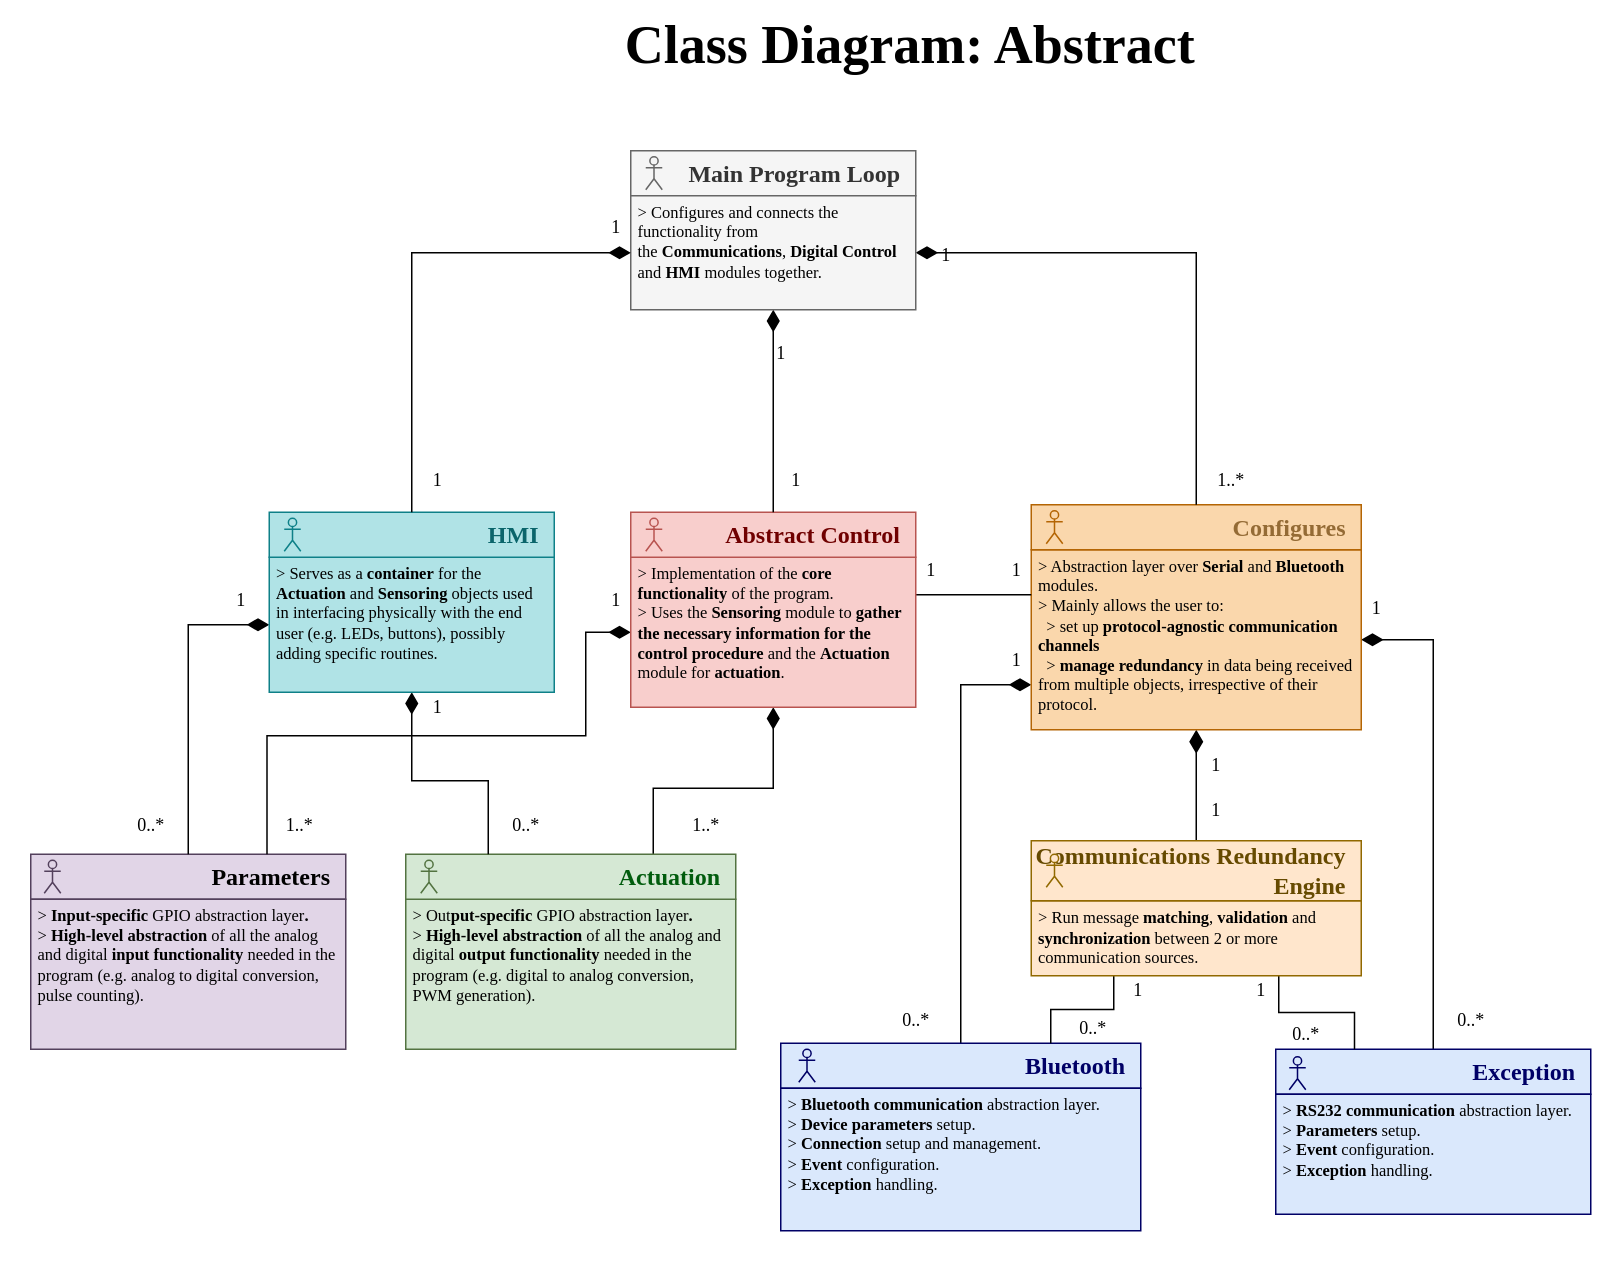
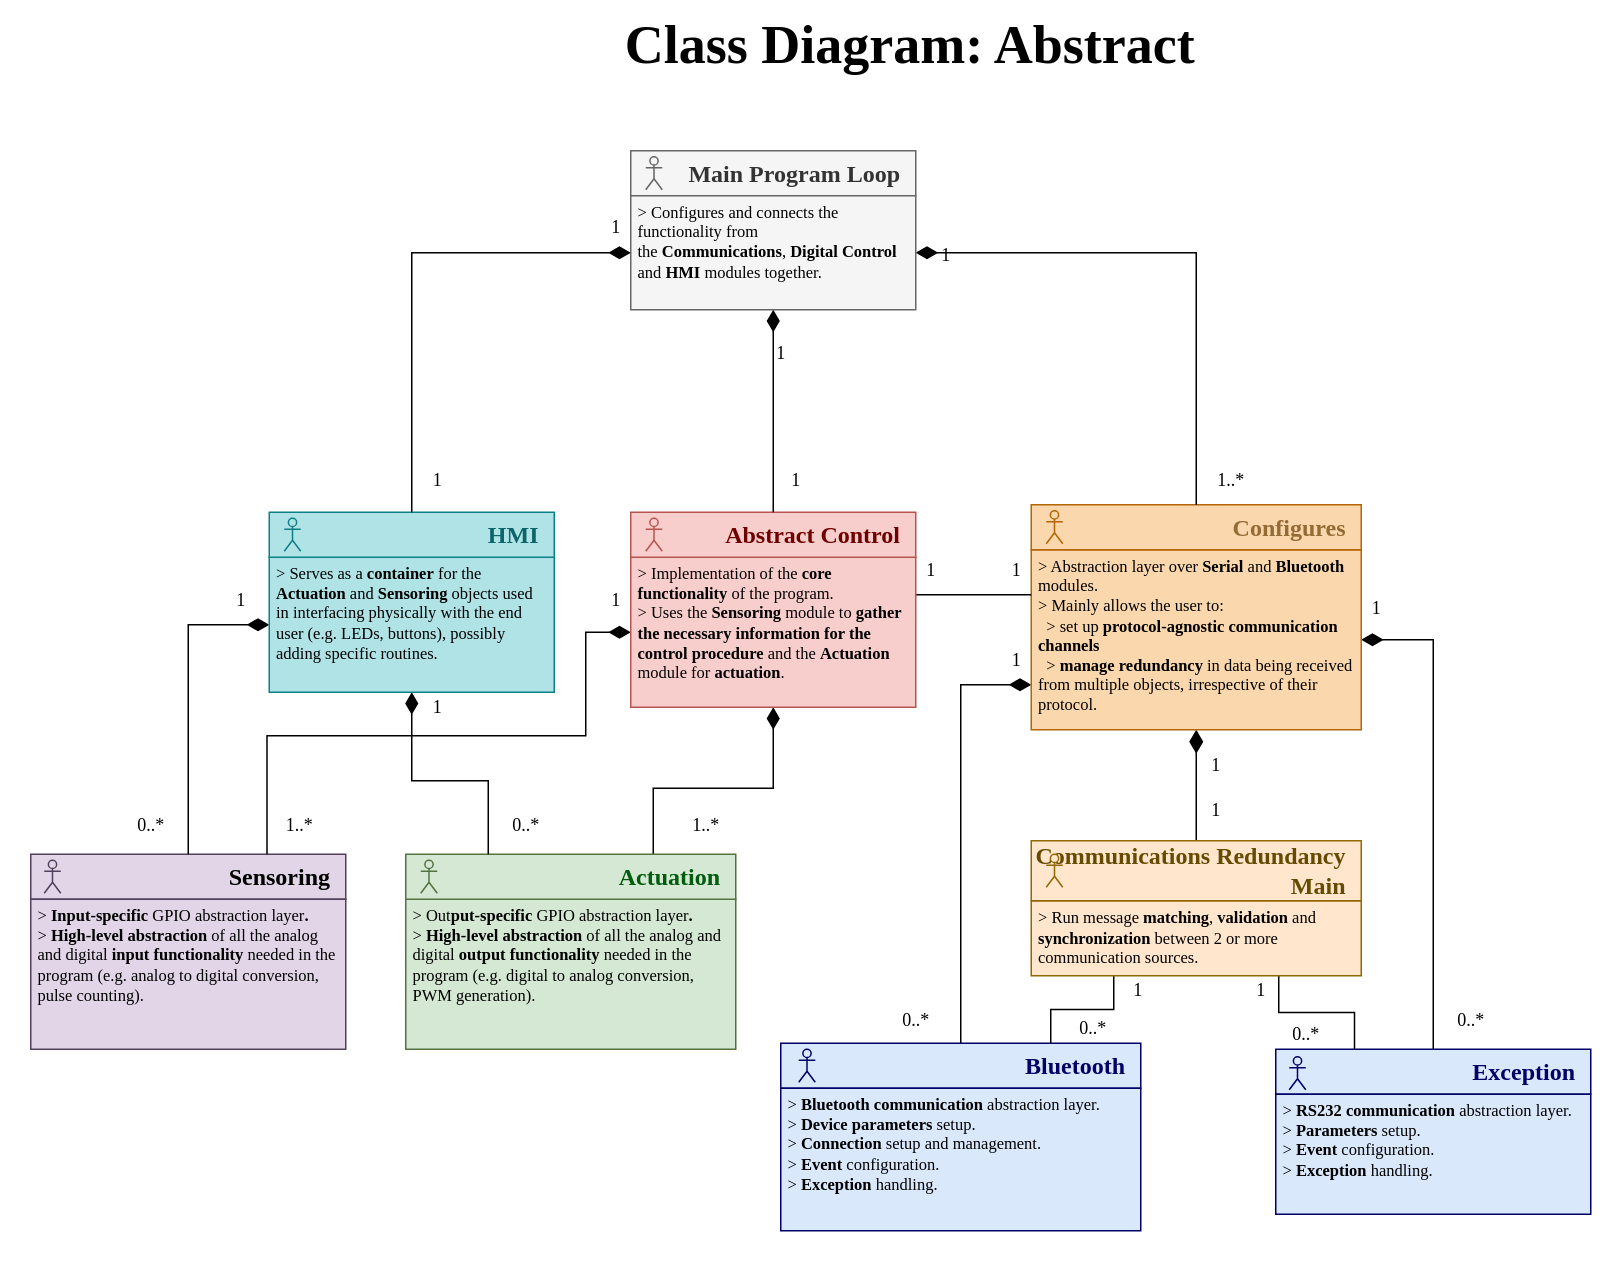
(1189, 871) -> (1189, 871)
(264, 877) -> (273, 877)
